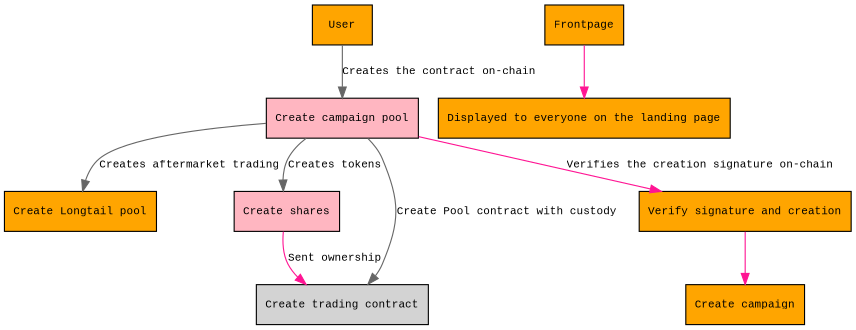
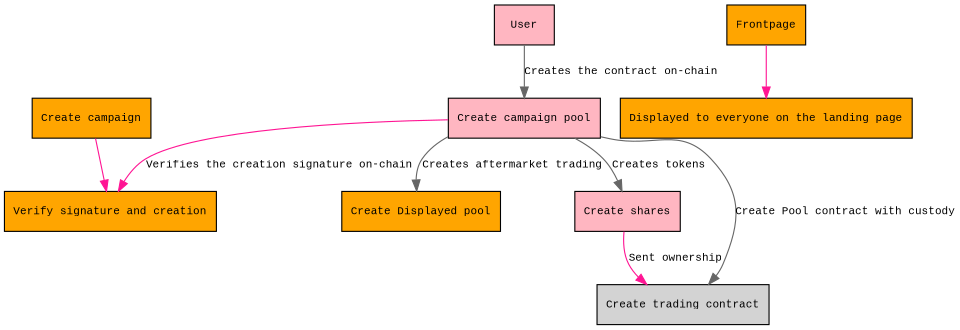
(342, 25) -> (524, 25)
(80, 211) -> (421, 211)
(745, 253) -> (100, 160)
